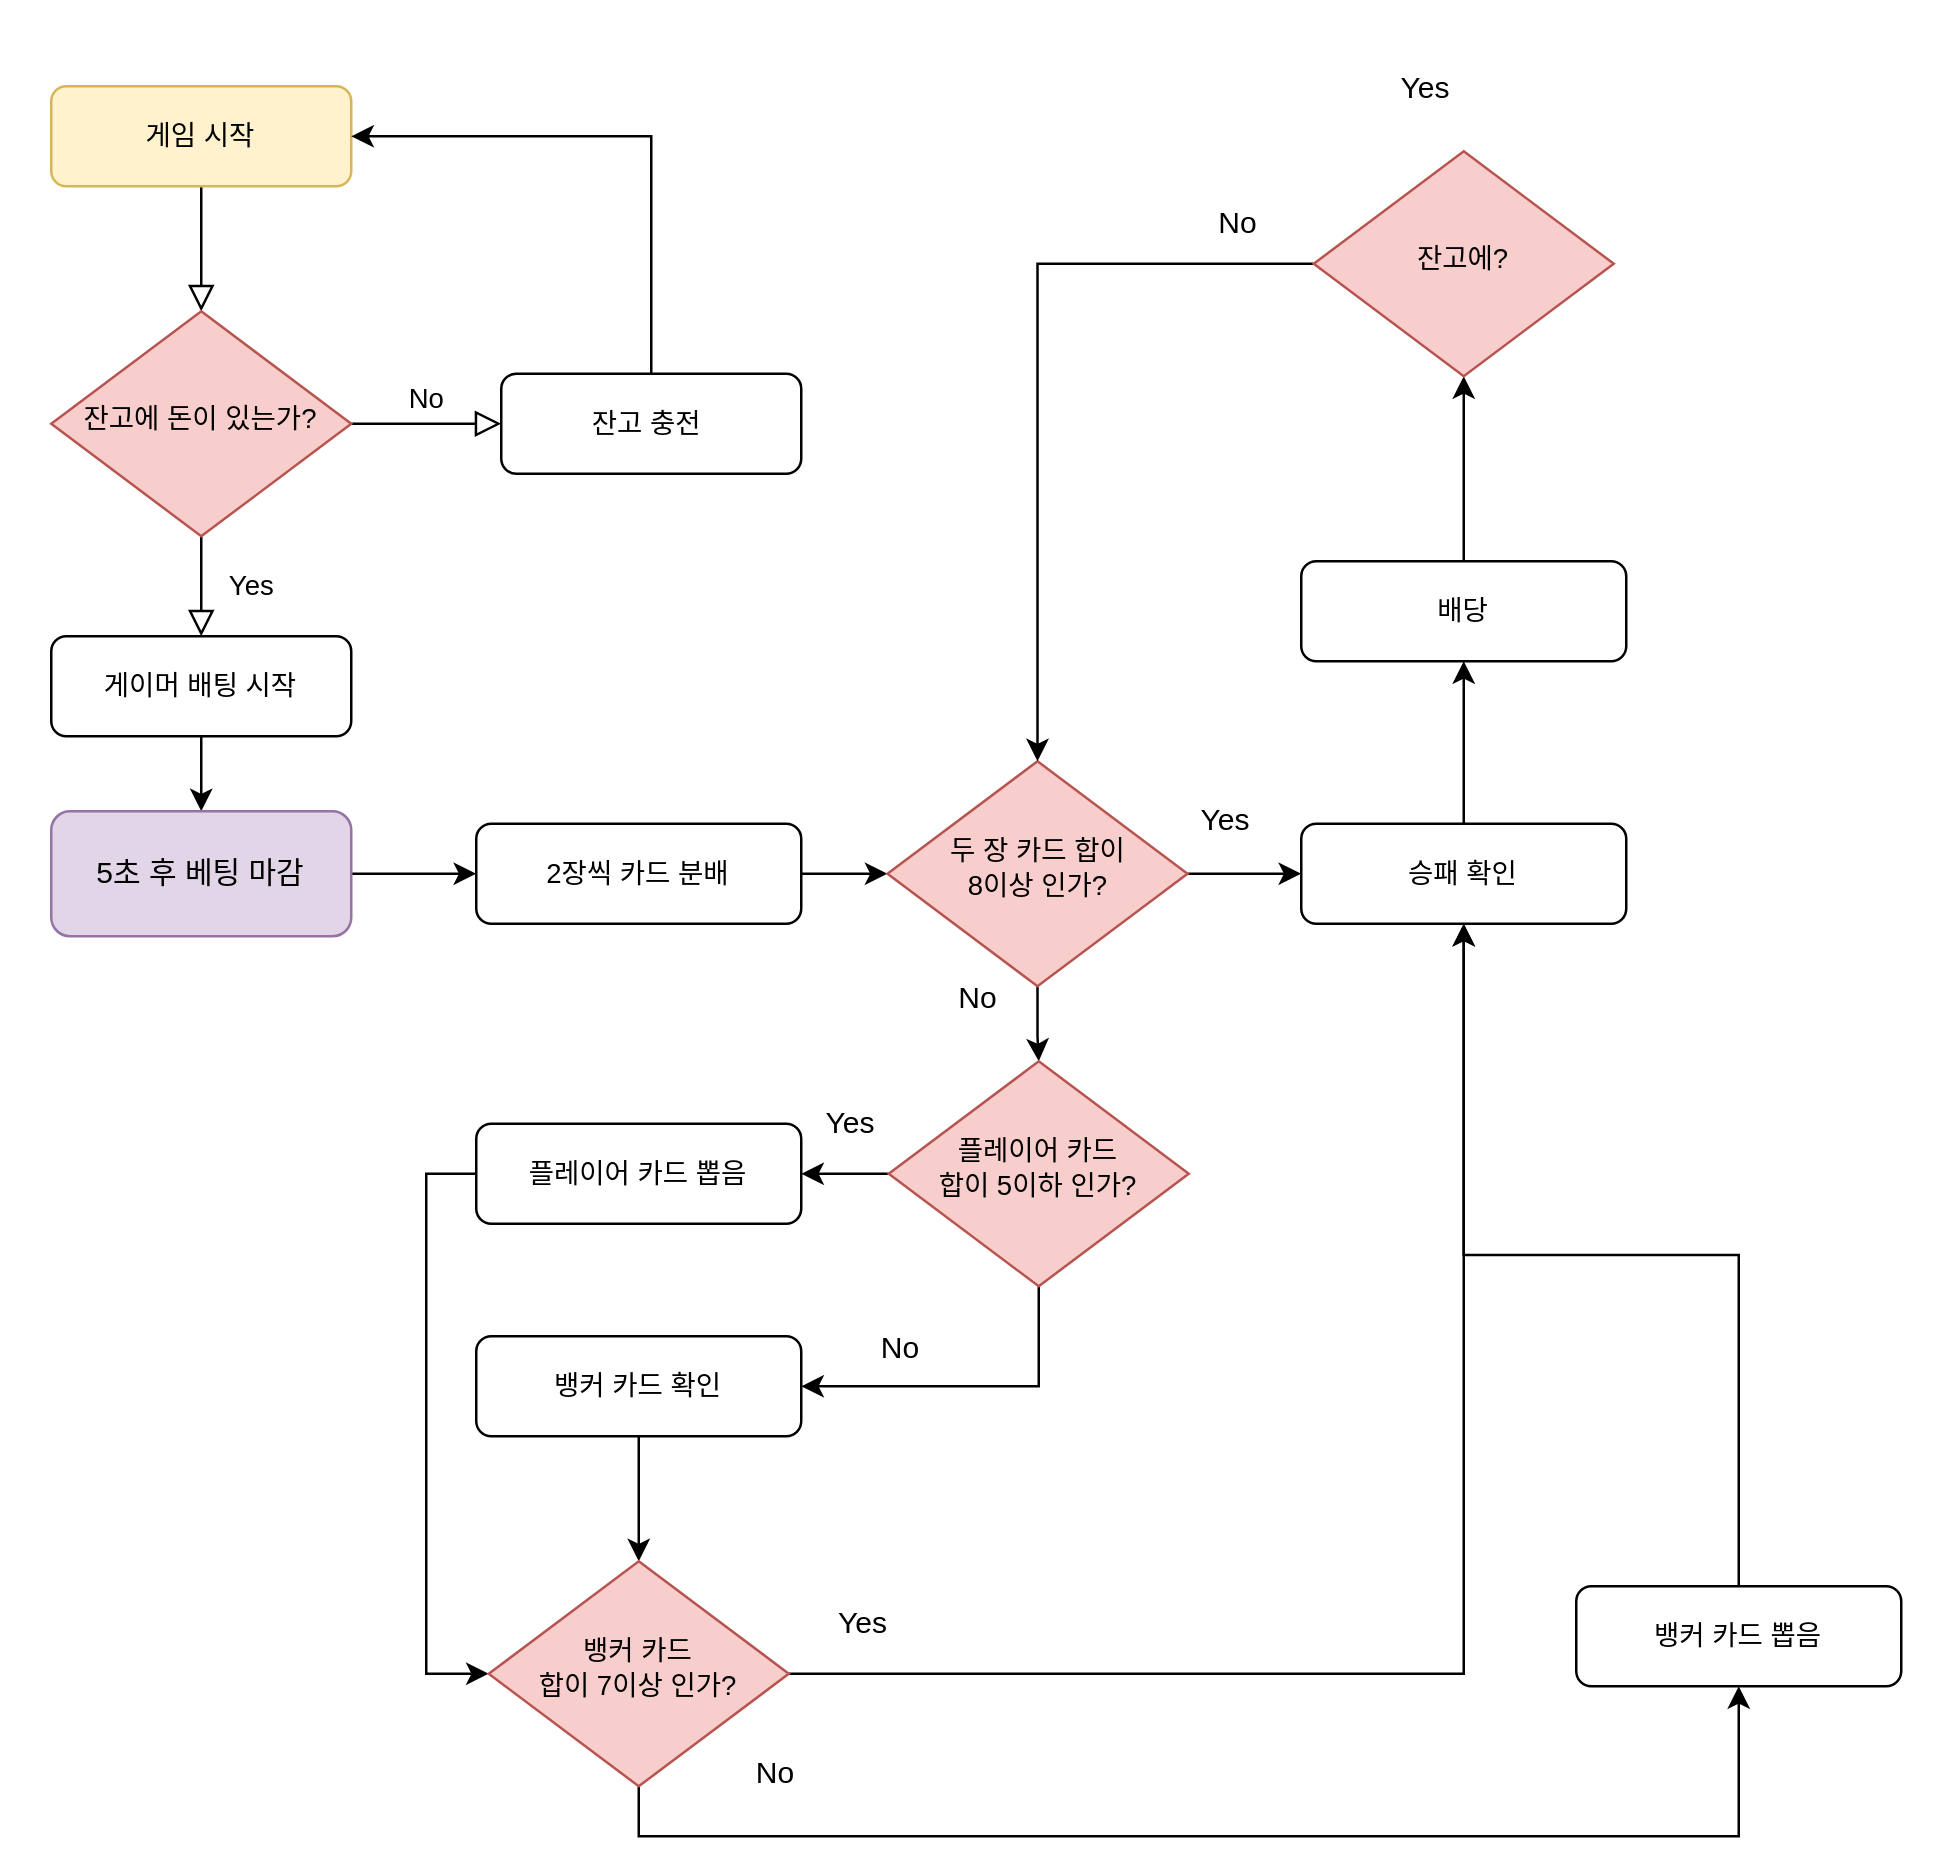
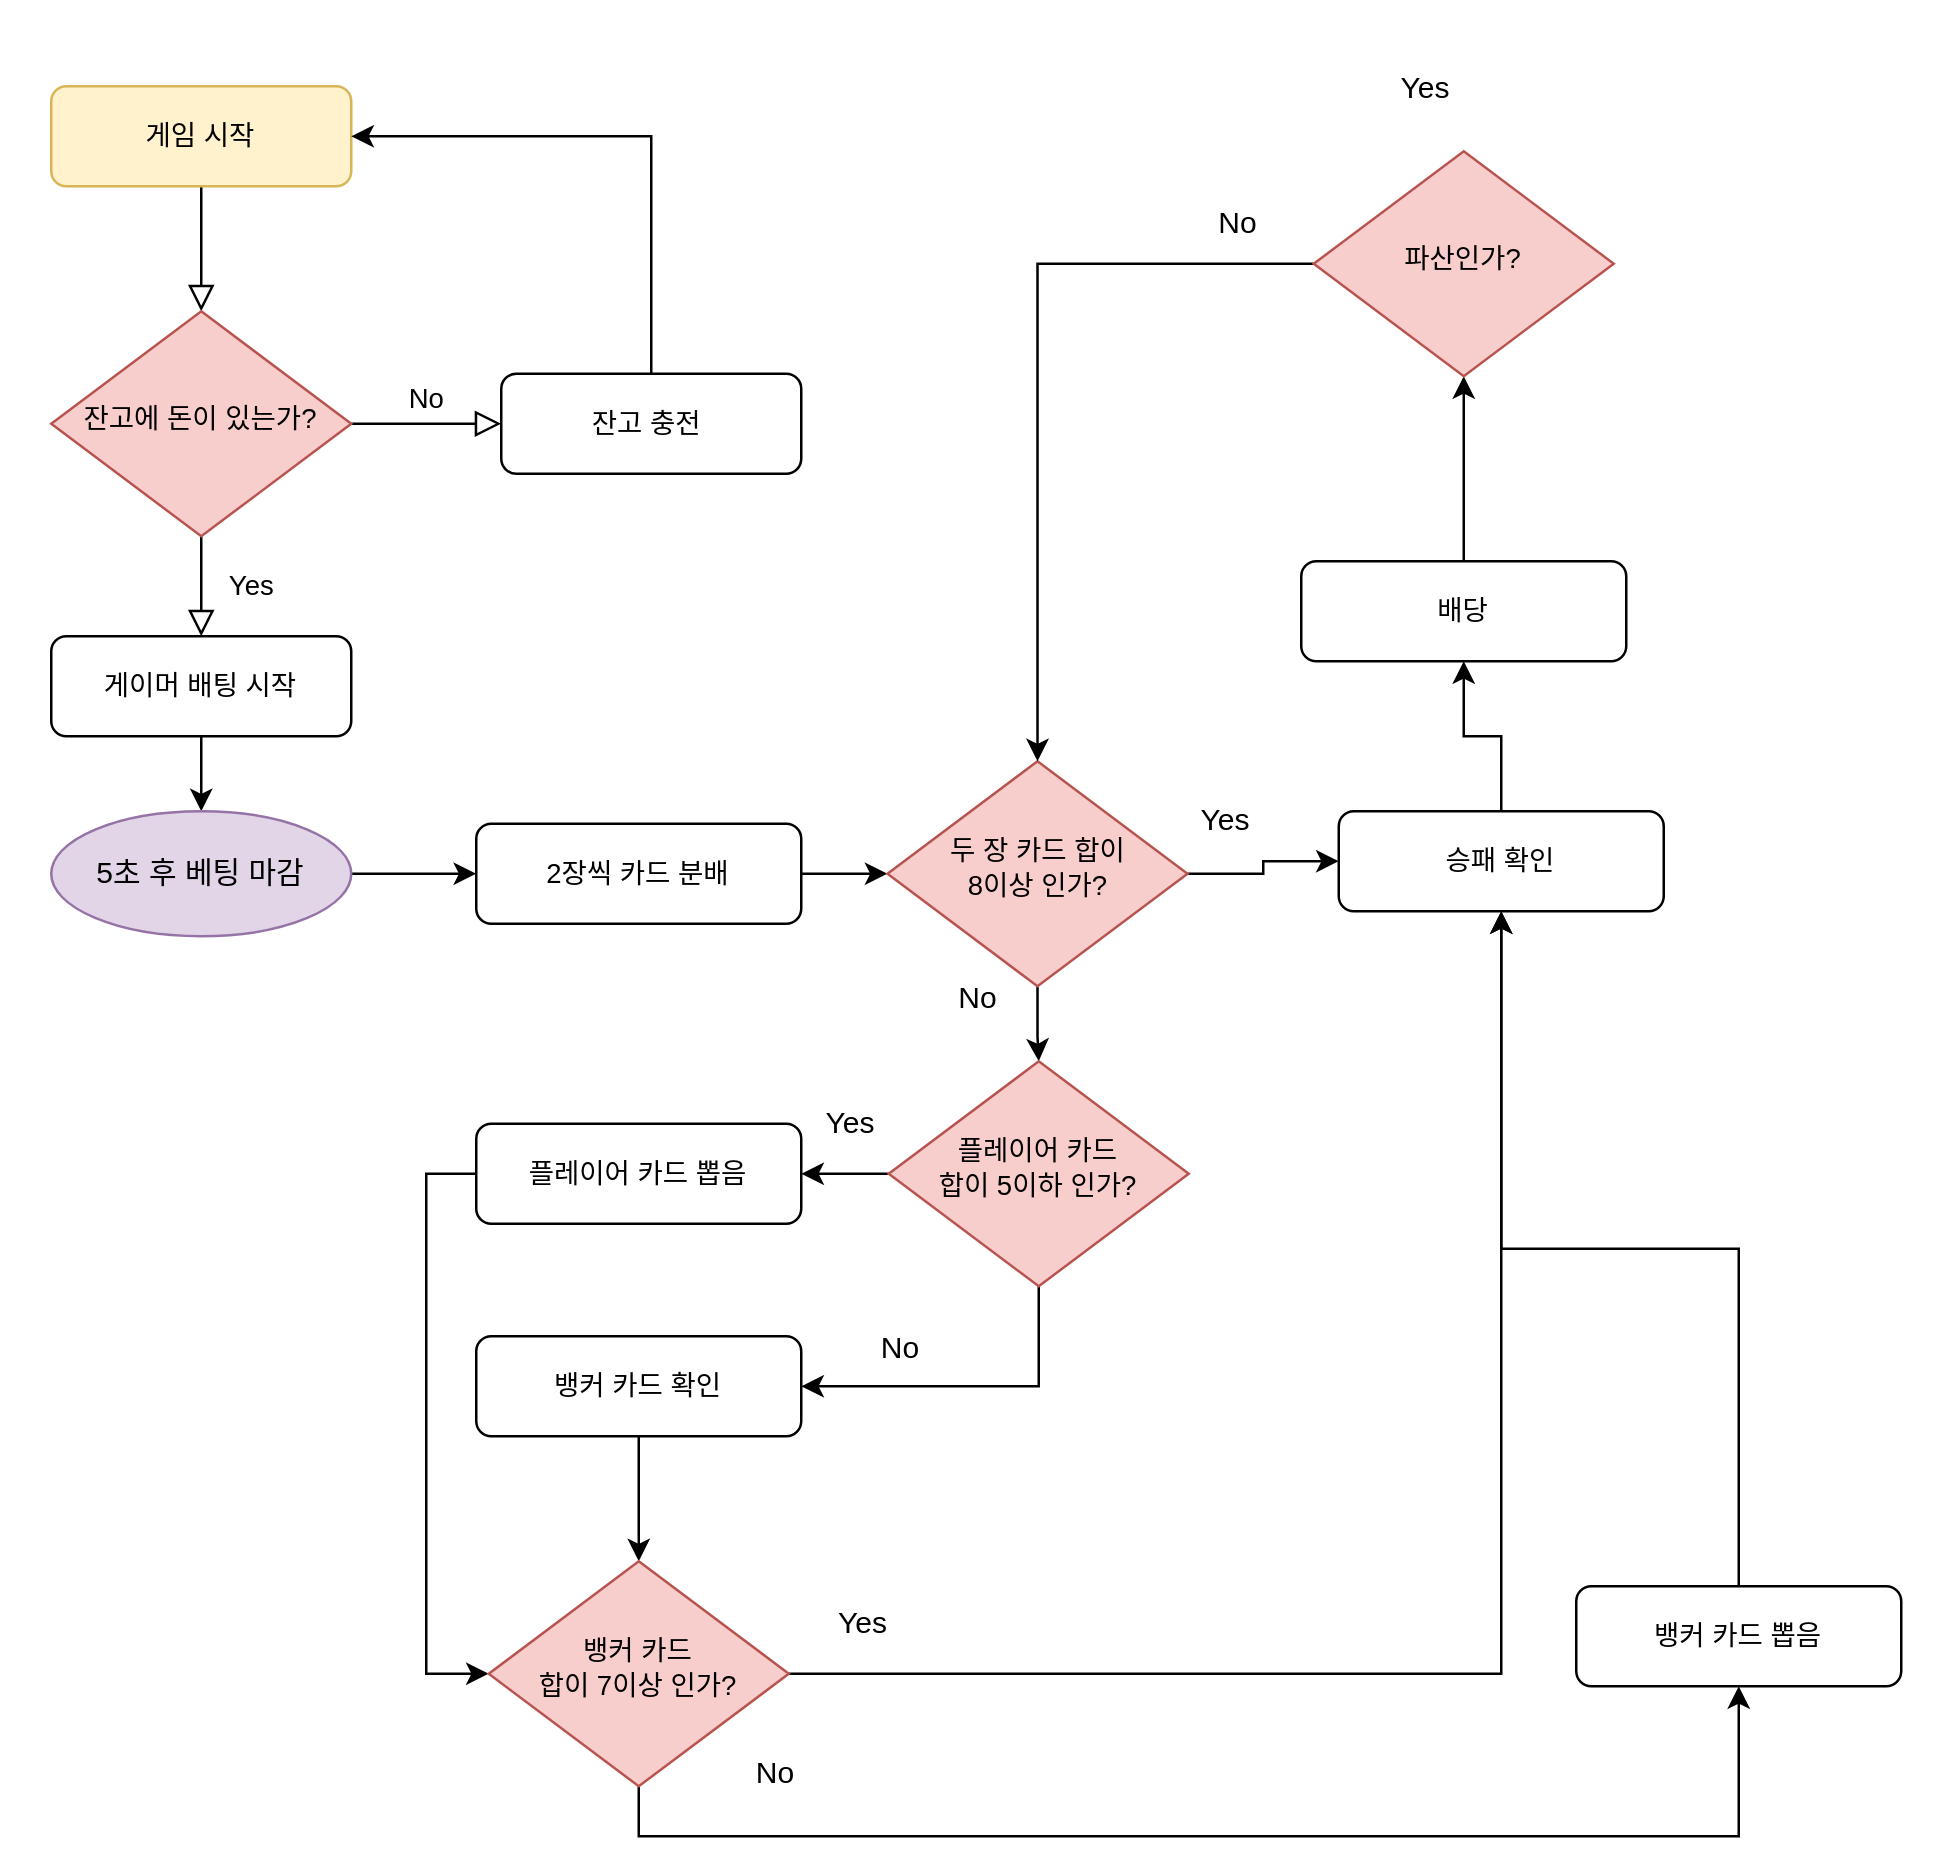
(1464, 259) -> (1464, 259)
(201, 874) -> (201, 874)
(1464, 874) -> (1501, 861)
